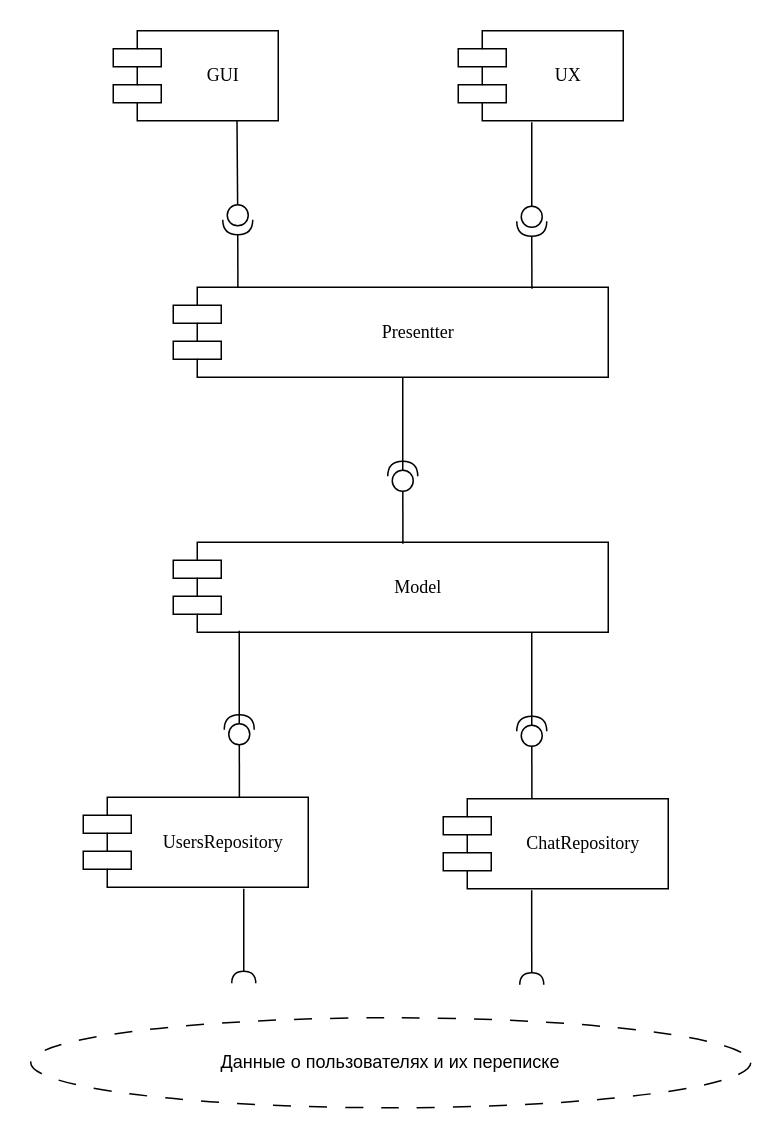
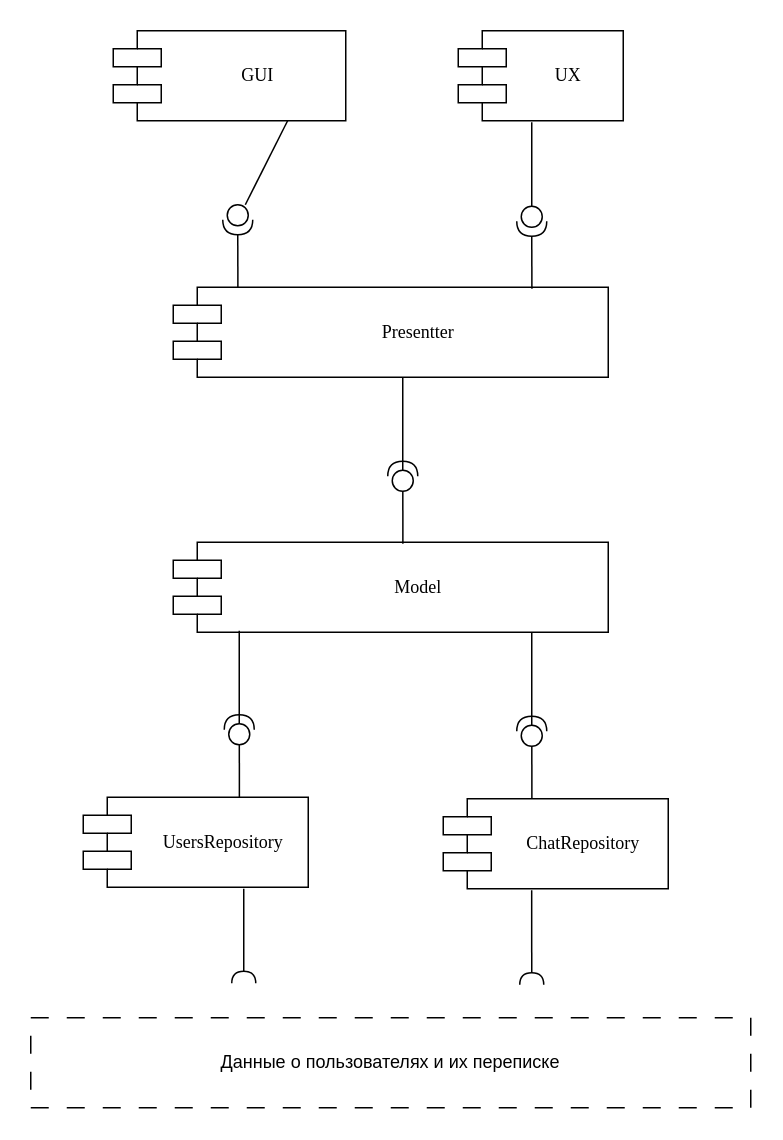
(196, 76) -> (230, 76)
(391, 1063) -> (391, 1063)
